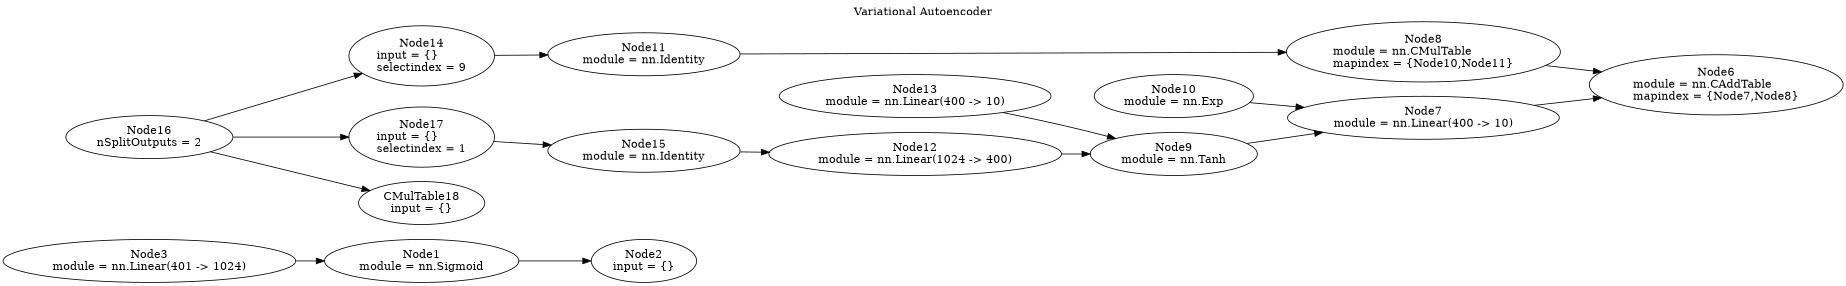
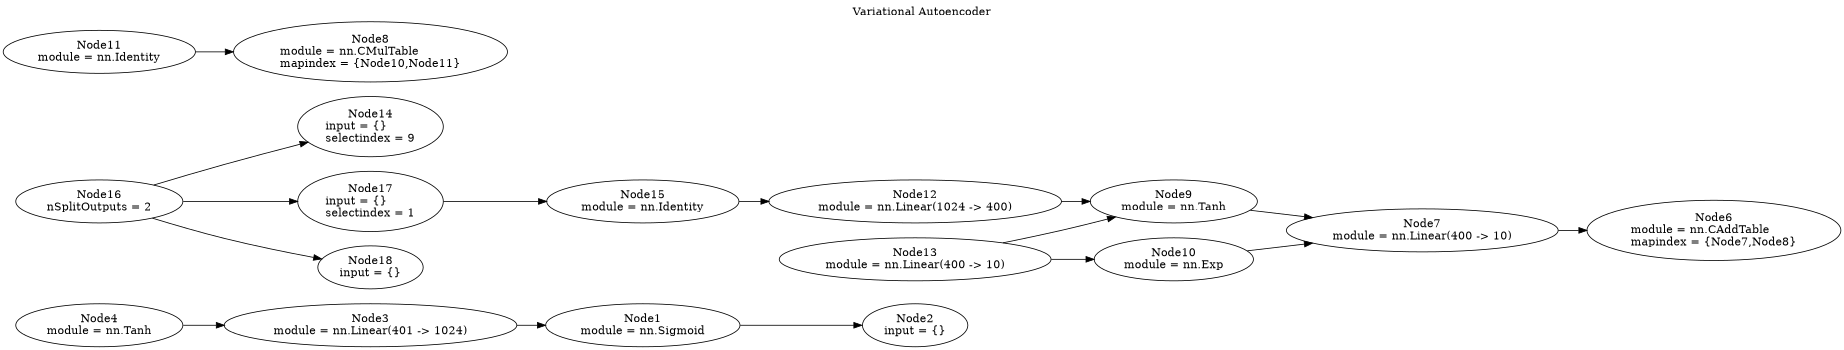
(517, 55) -> none
(1569, 68) -> none
(422, 203) -> (371, 267)
none -> (1069, 259)
none -> (99, 325)
